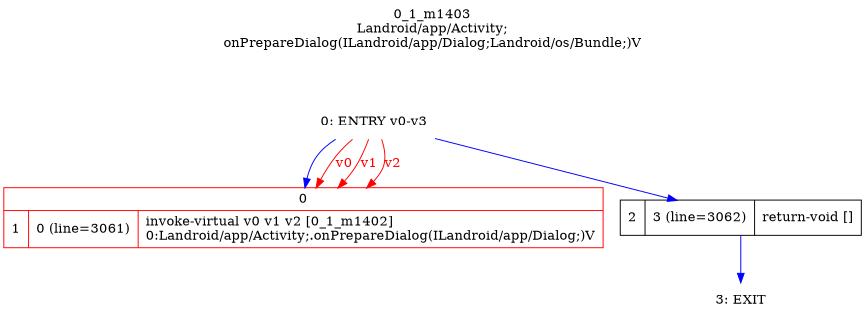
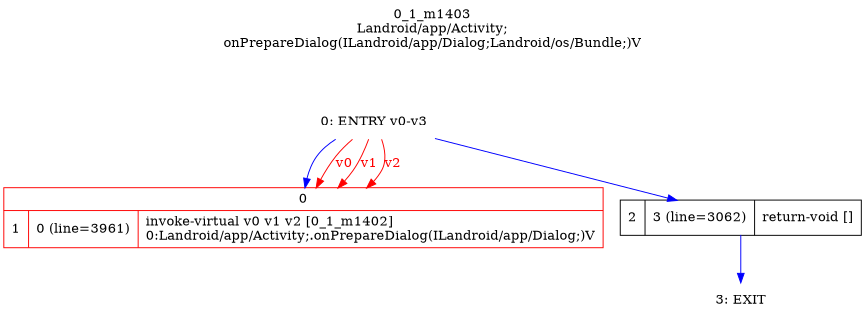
(83, 229) -> (83, 229)
